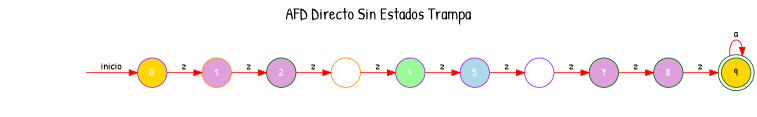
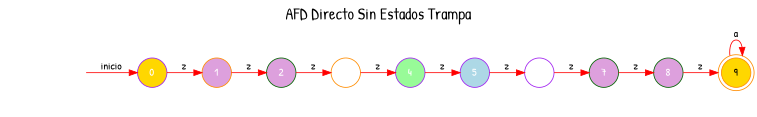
(736, 73) -> (736, 73)
